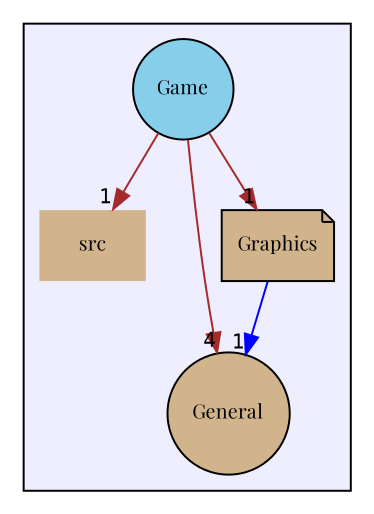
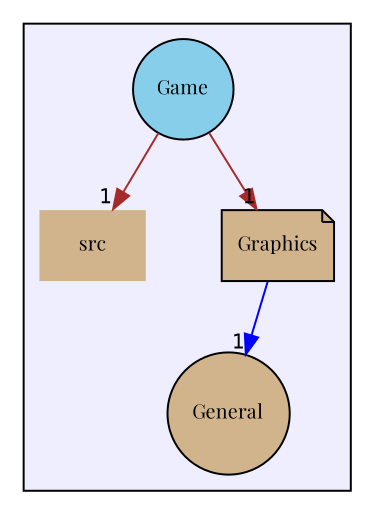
(199, 237) -> none
